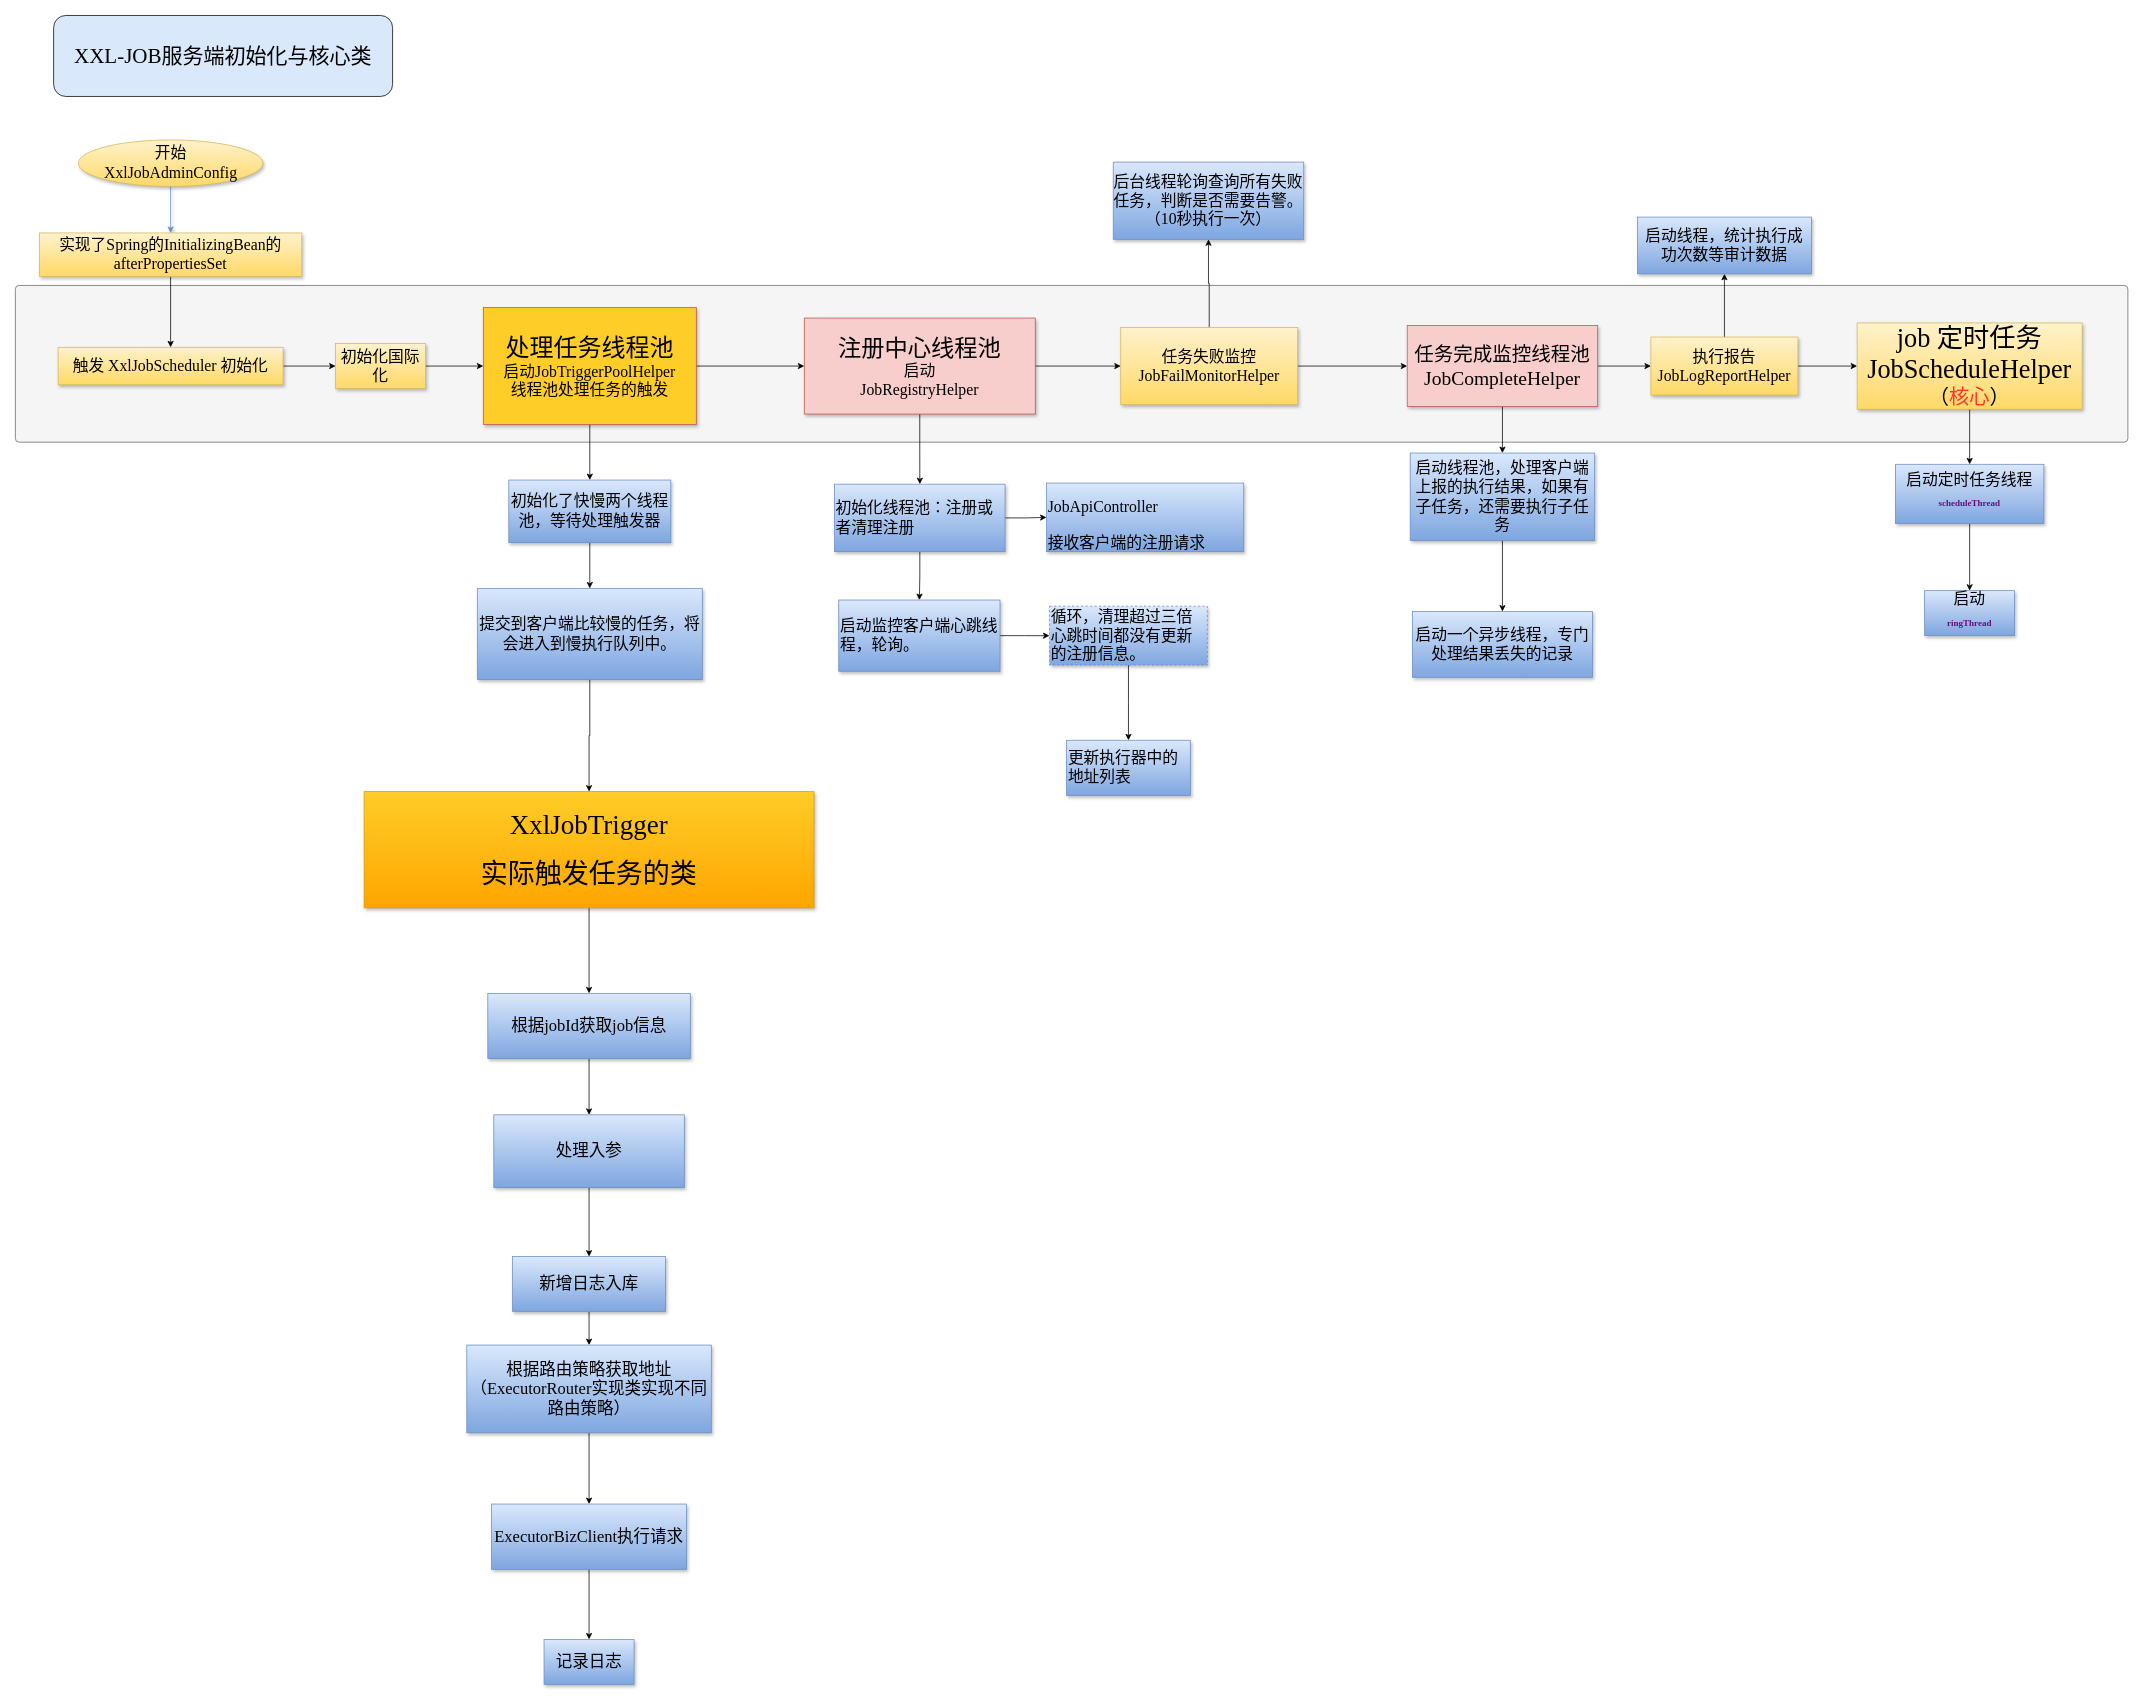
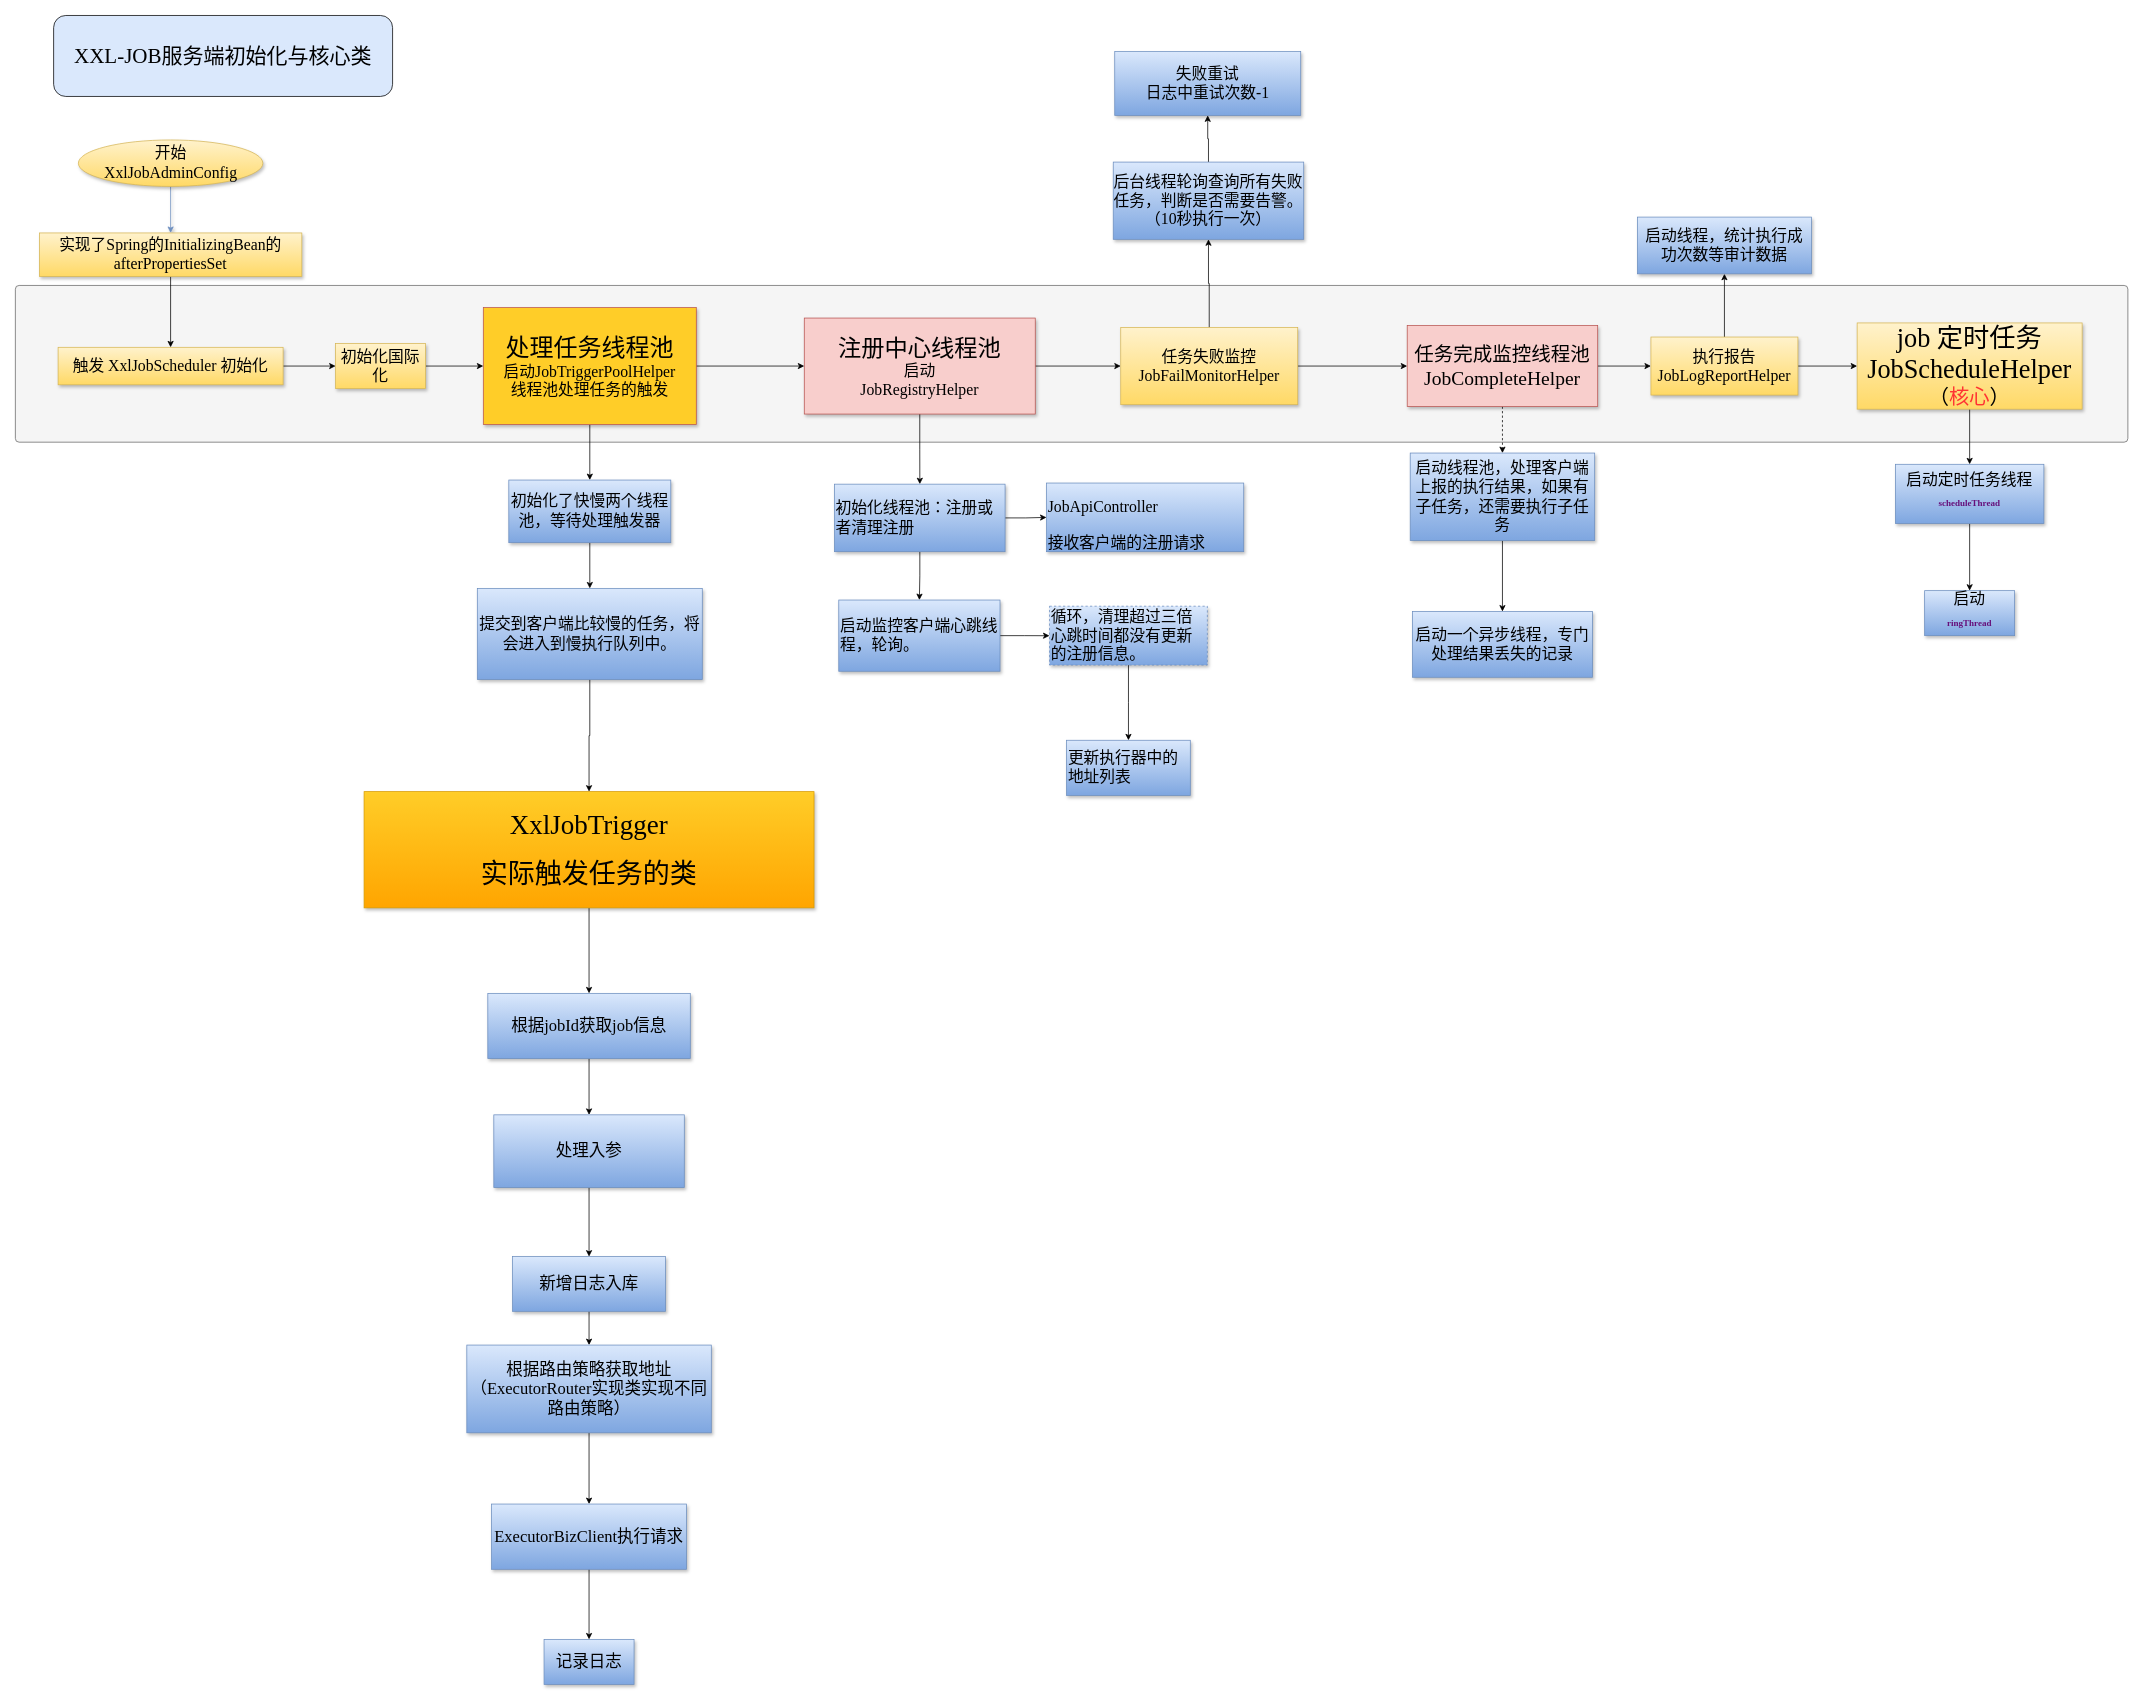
none -> (1208, 83)
none -> (1209, 141)
(1503, 428) -> (1503, 428)
